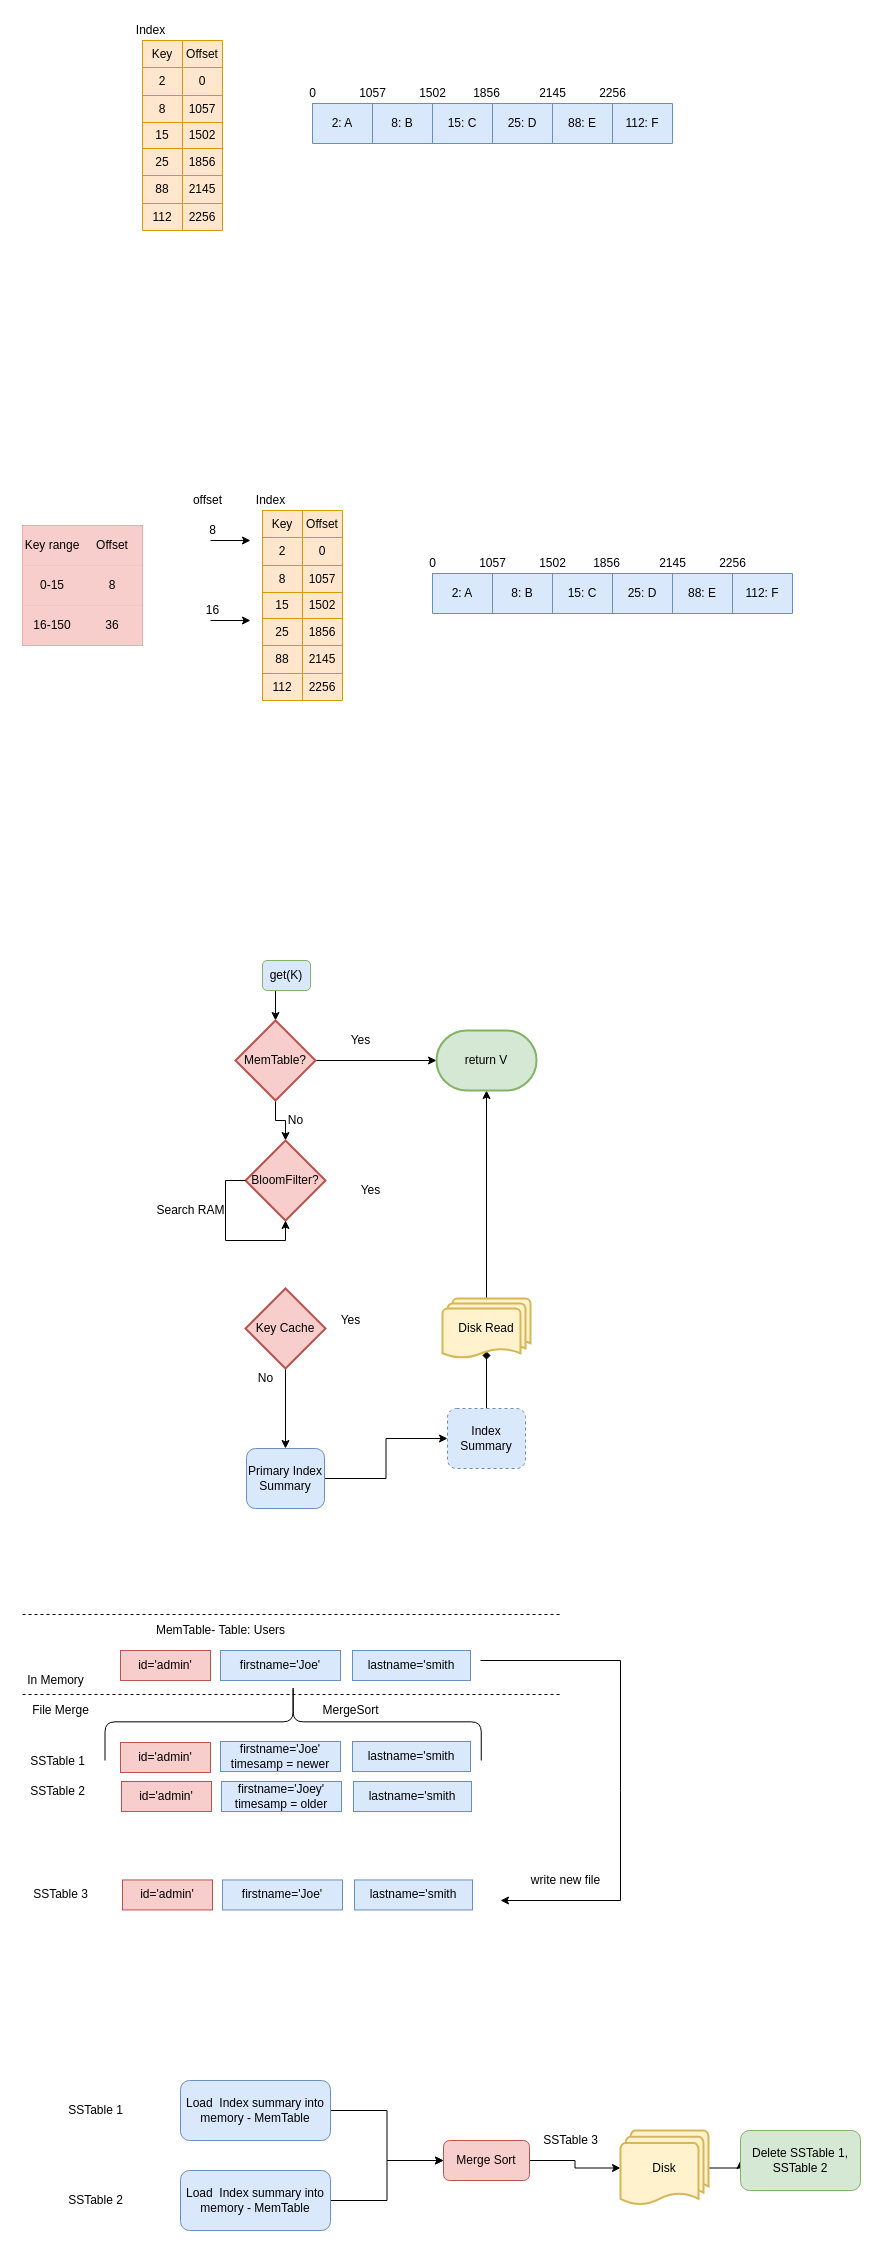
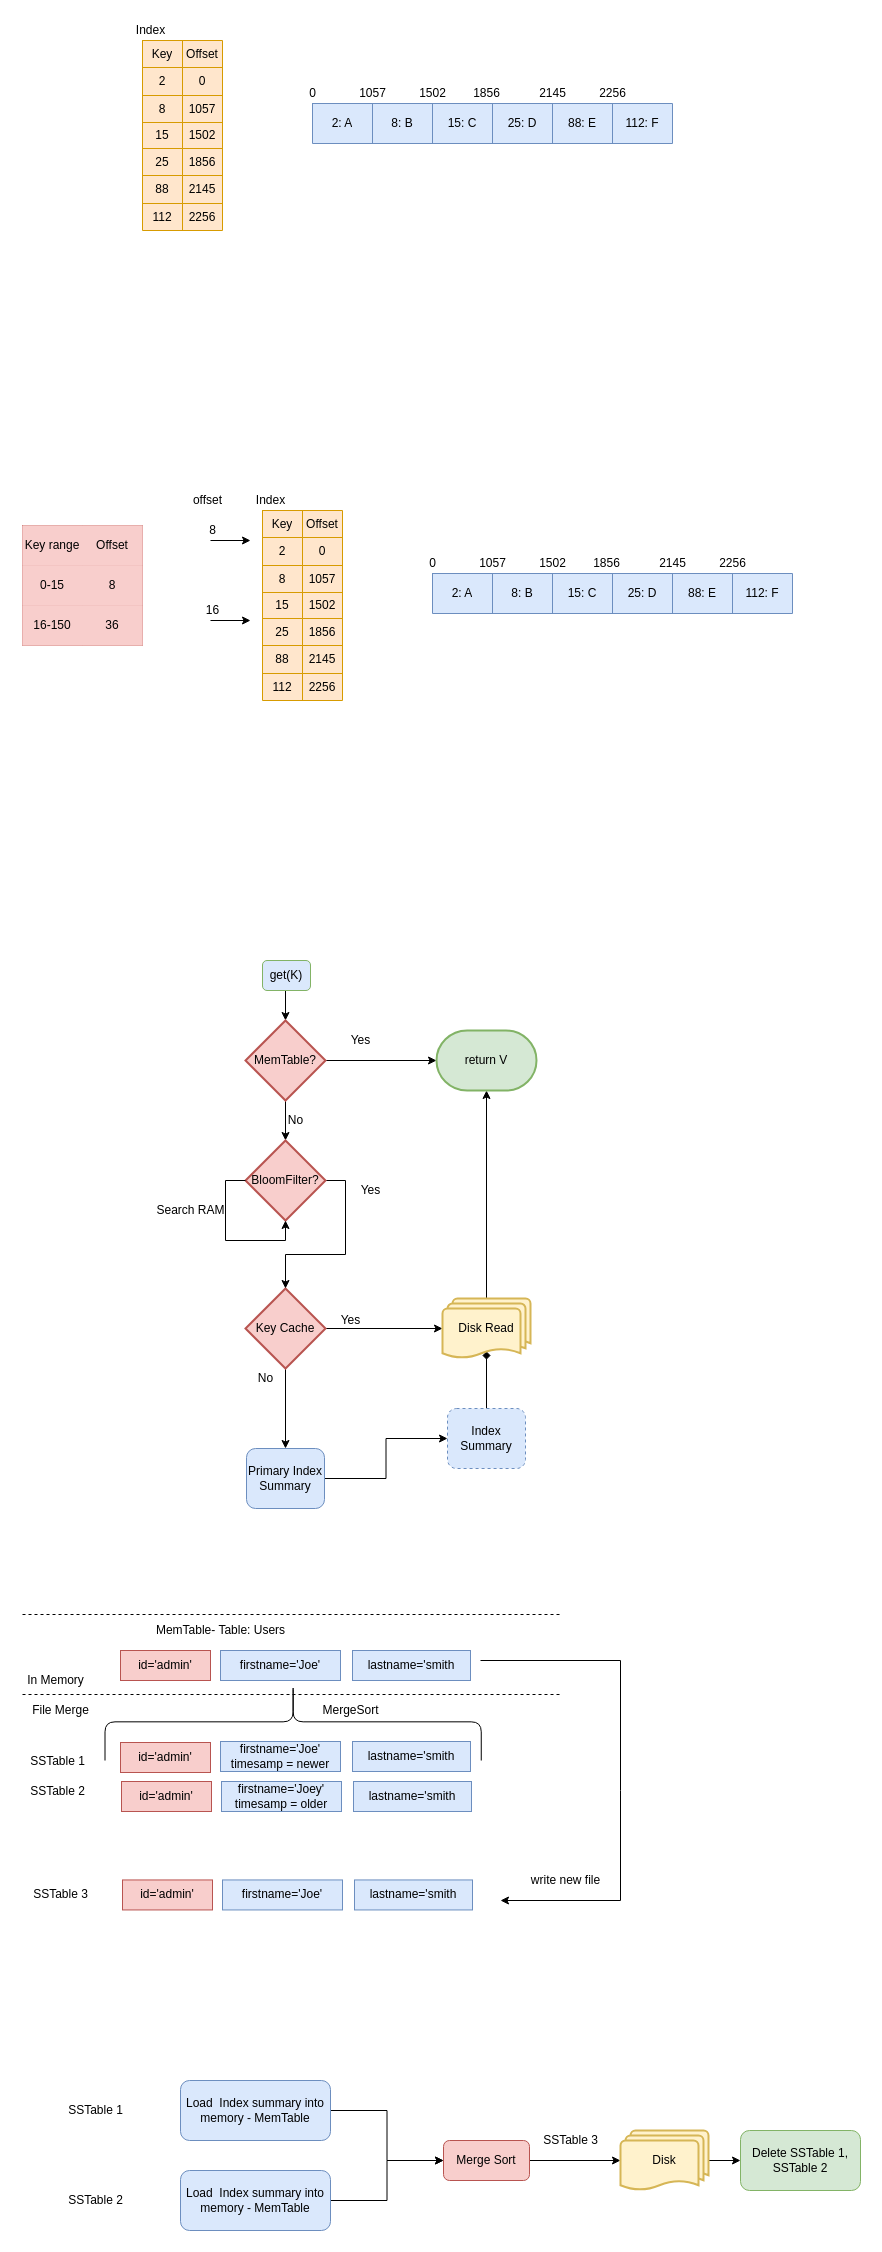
(276, 1061) -> (286, 1061)
none -> (346, 1251)
none -> (381, 1329)
(665, 2168) -> (665, 2161)
